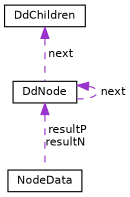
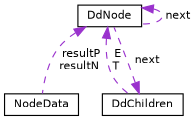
none -> (110, 69)
